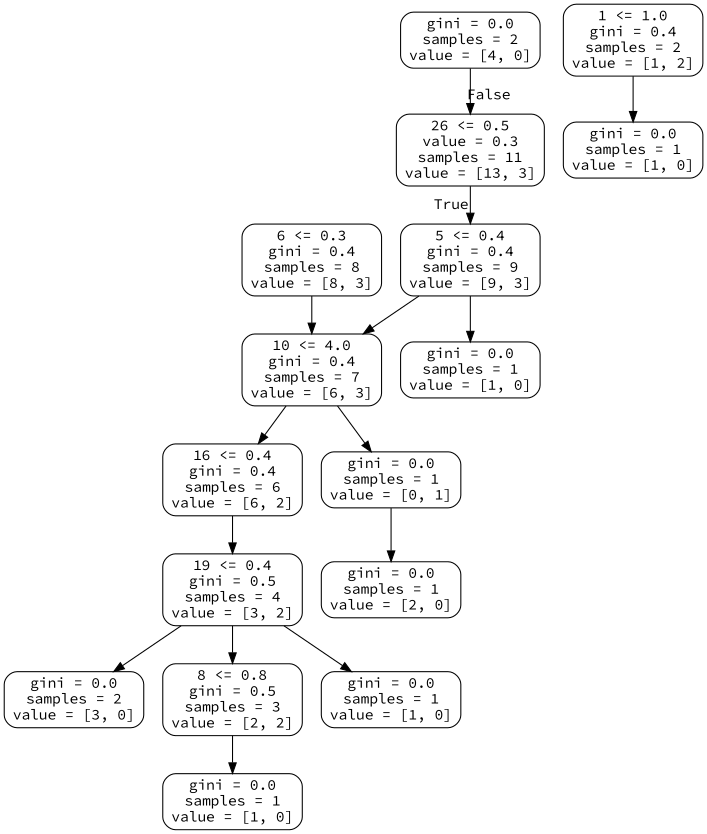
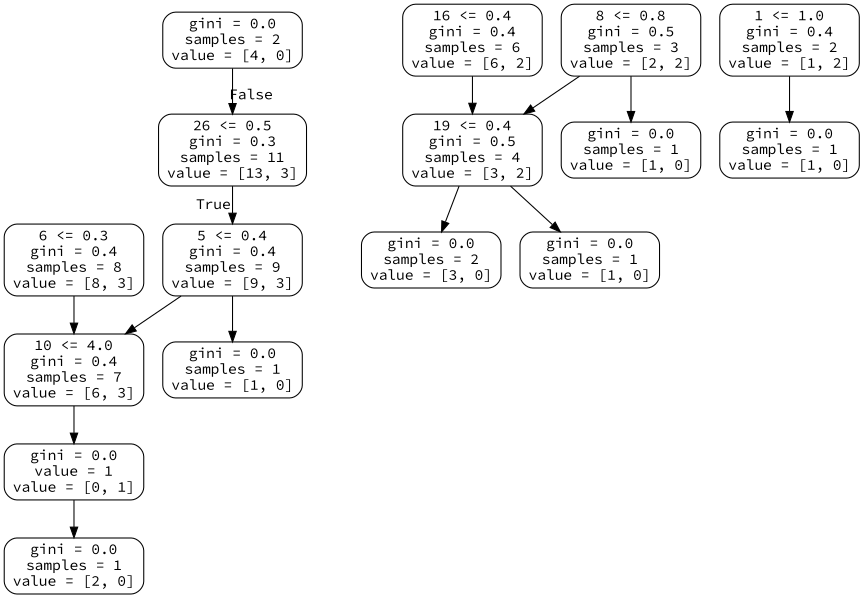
(470, 150) -> (233, 150)
(275, 420) -> none
(391, 480) -> (74, 472)
(233, 639) -> (556, 92)
